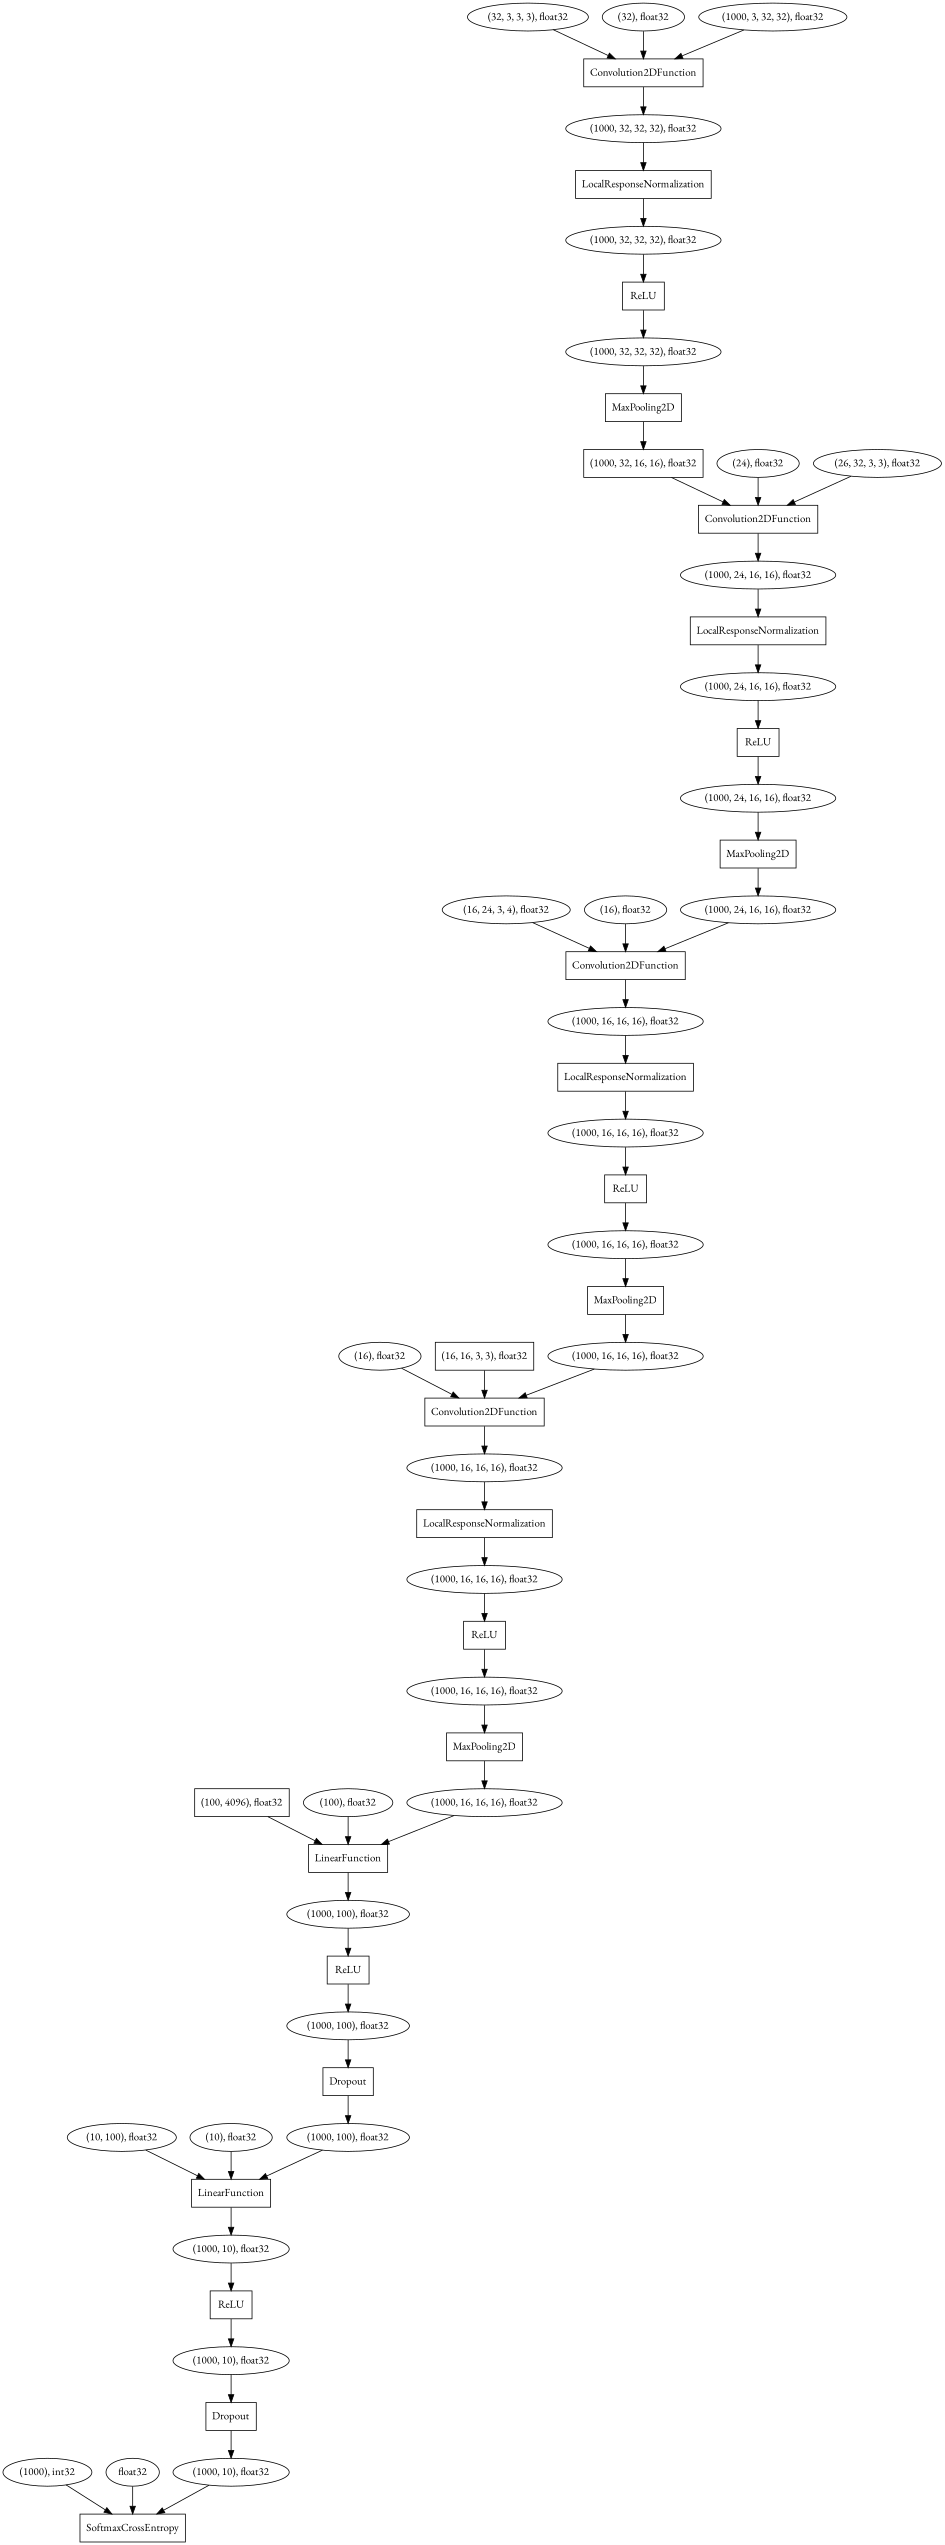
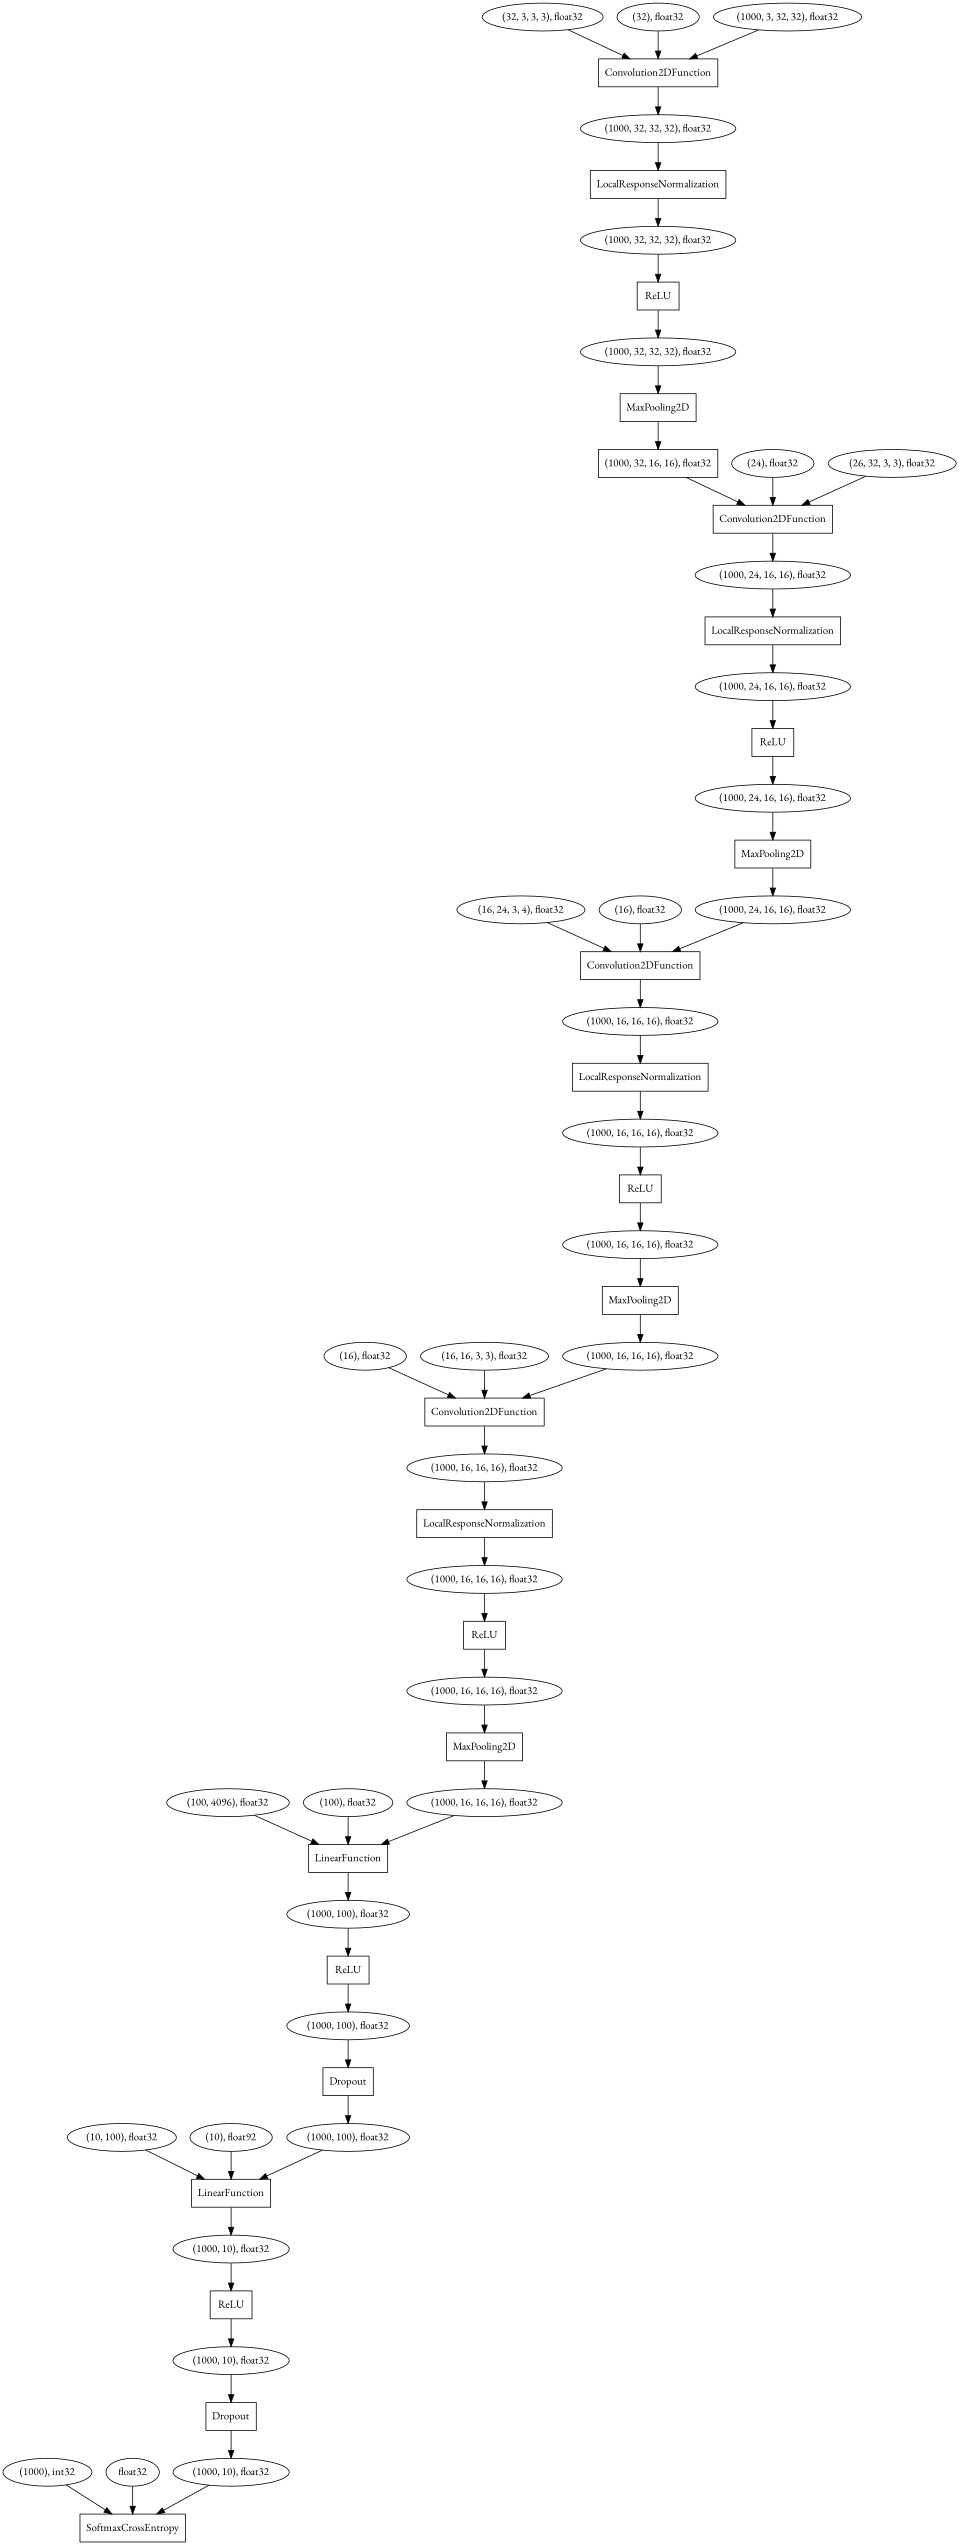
(485, 1356) -> (485, 1356)
(242, 1803) -> (228, 1803)
(231, 2137) -> (231, 2137)
